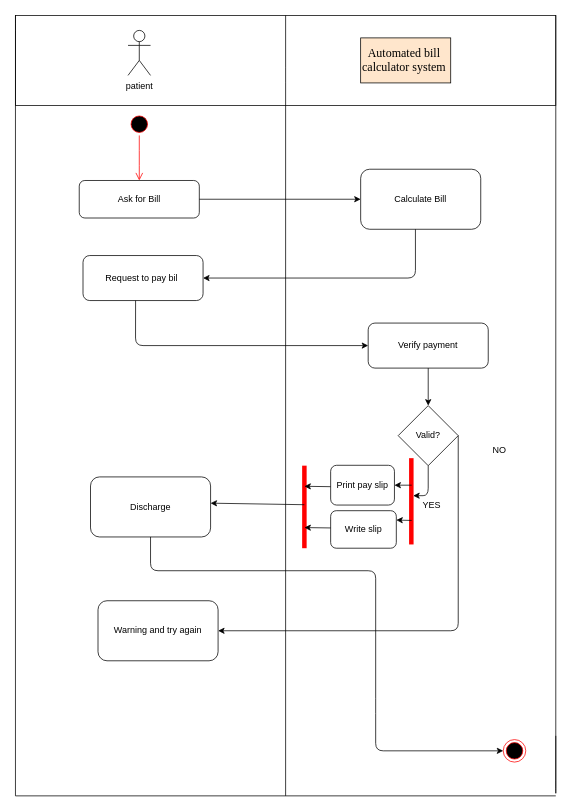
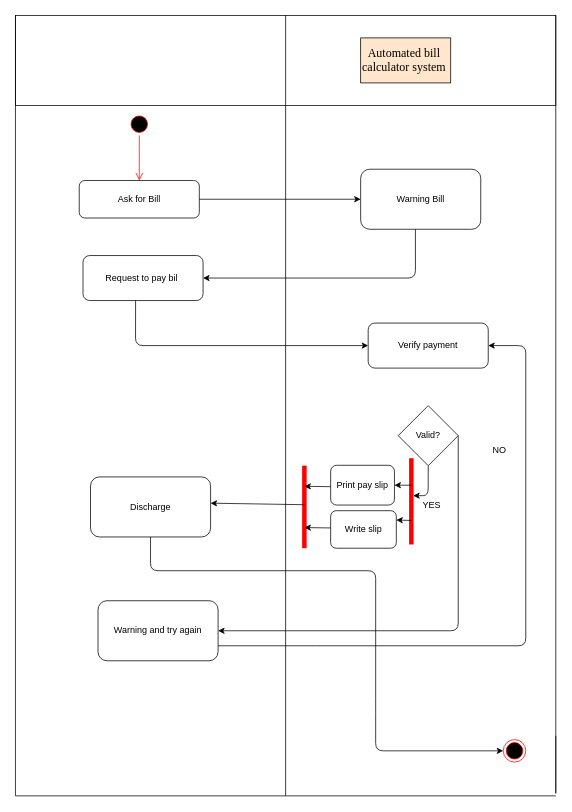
(139, 53) -> none
(420, 199) -> (420, 199)
(428, 384) -> none
none -> (525, 631)
